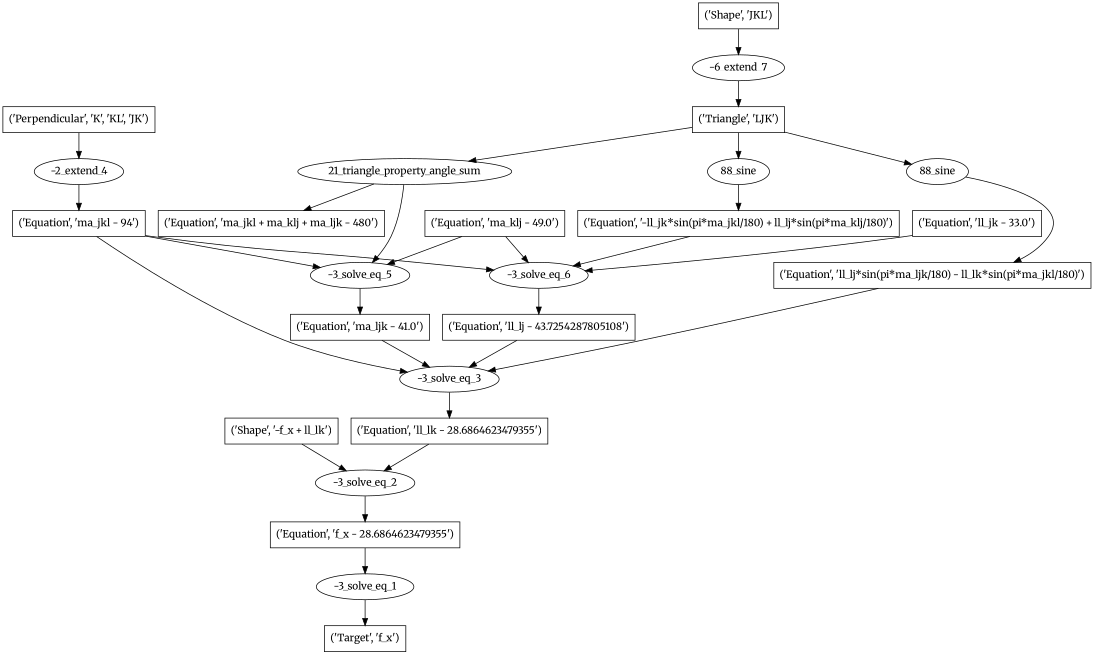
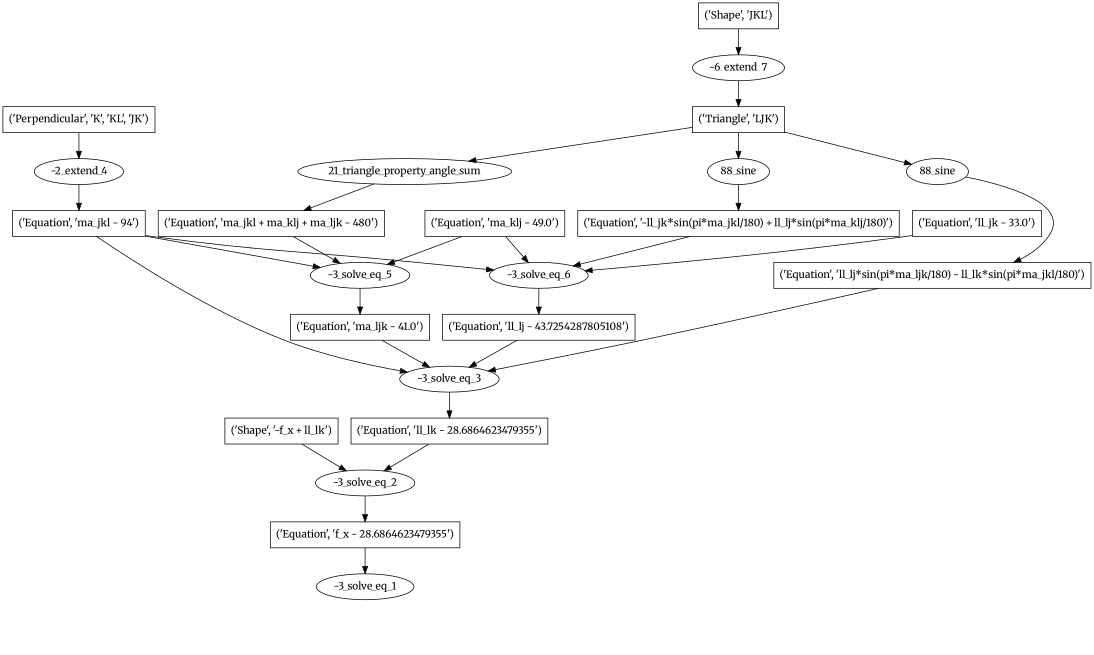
(396, 223) -> (313, 248)
(365, 639) -> none
